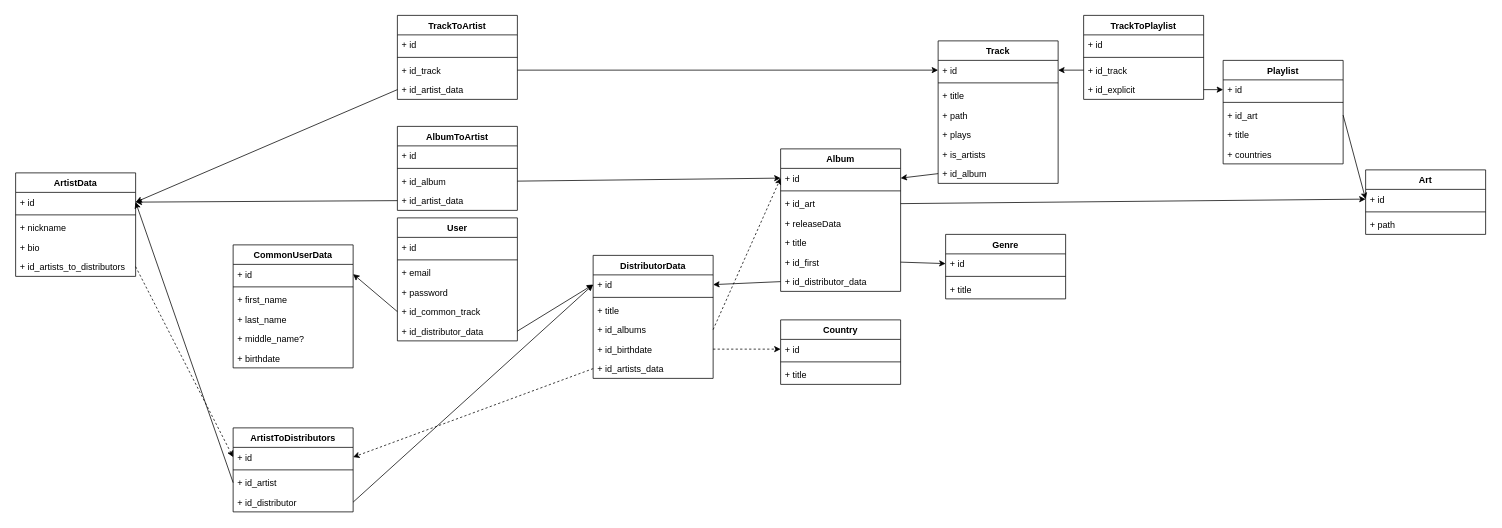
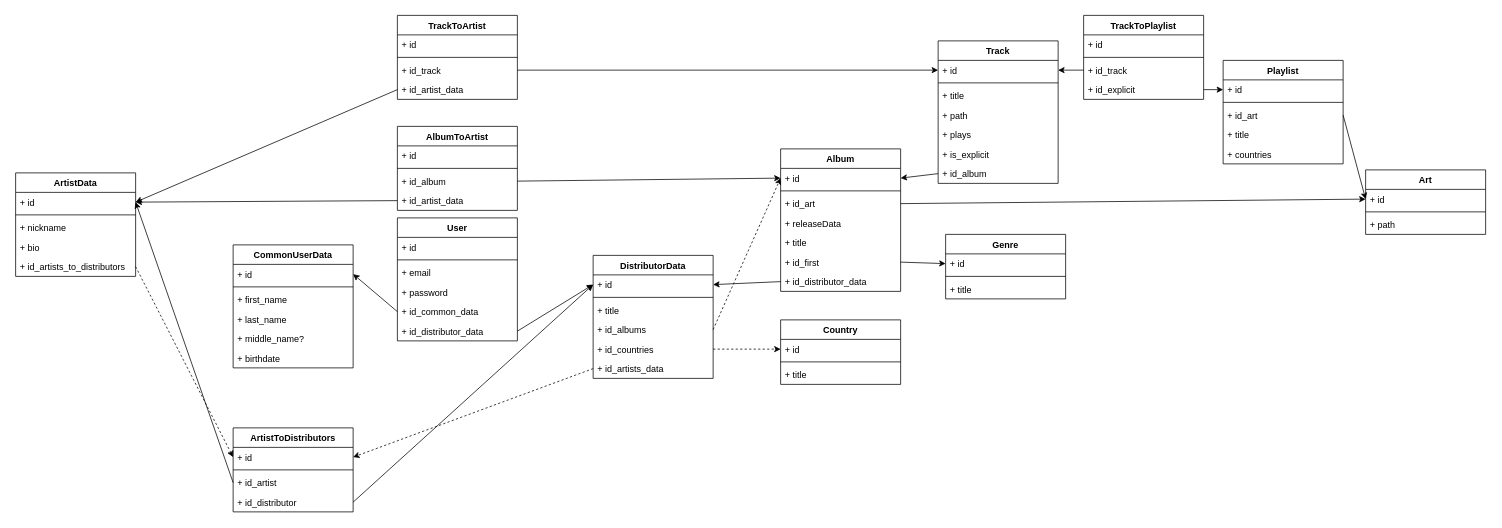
(969, 155) -> (969, 155)
(442, 312) -> (439, 312)
(629, 350) -> (629, 350)
